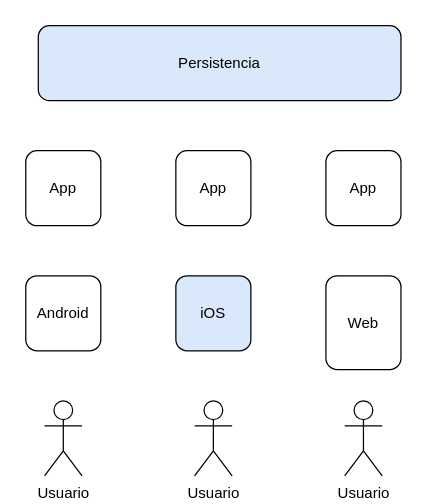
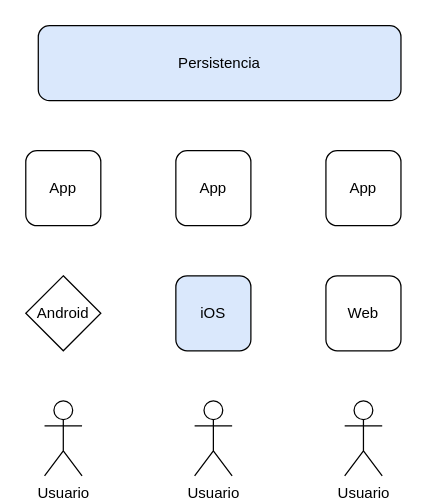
(63, 313) -> (63, 313)
(363, 323) -> (363, 313)
